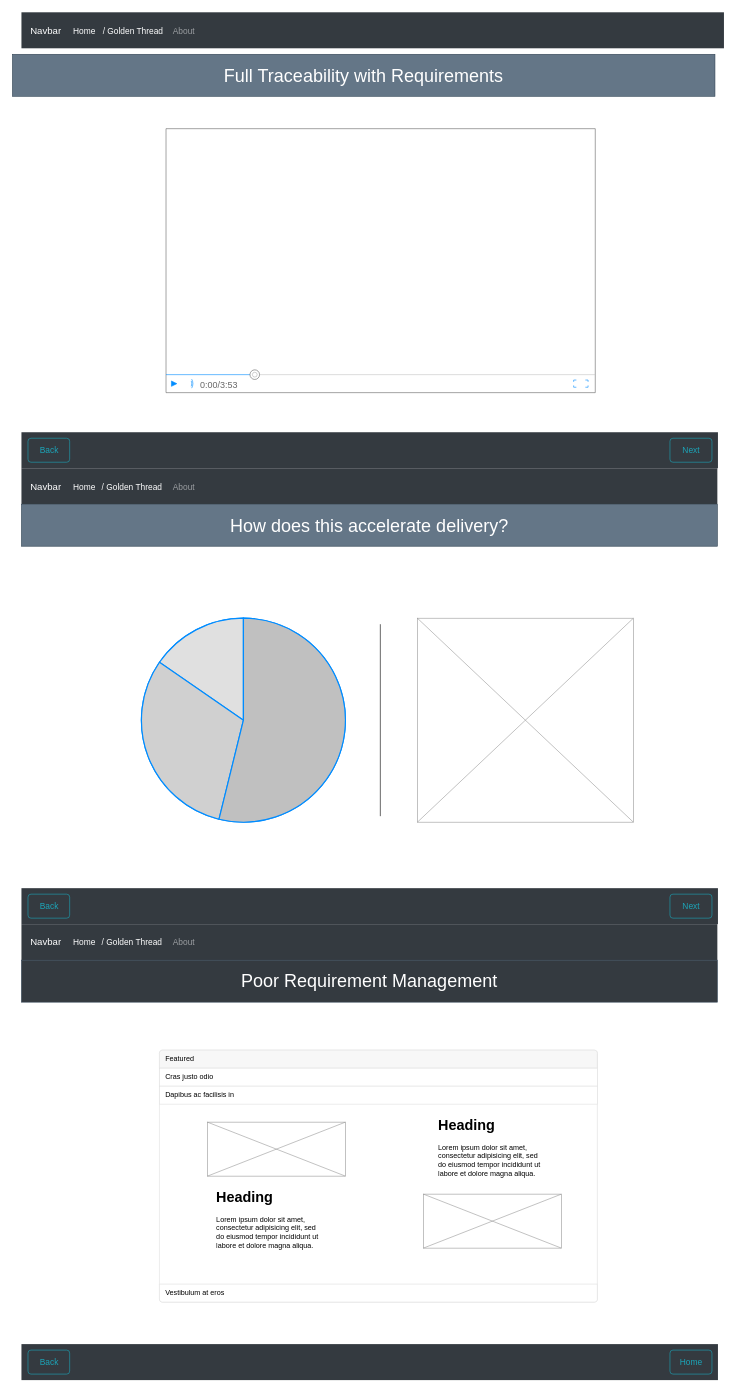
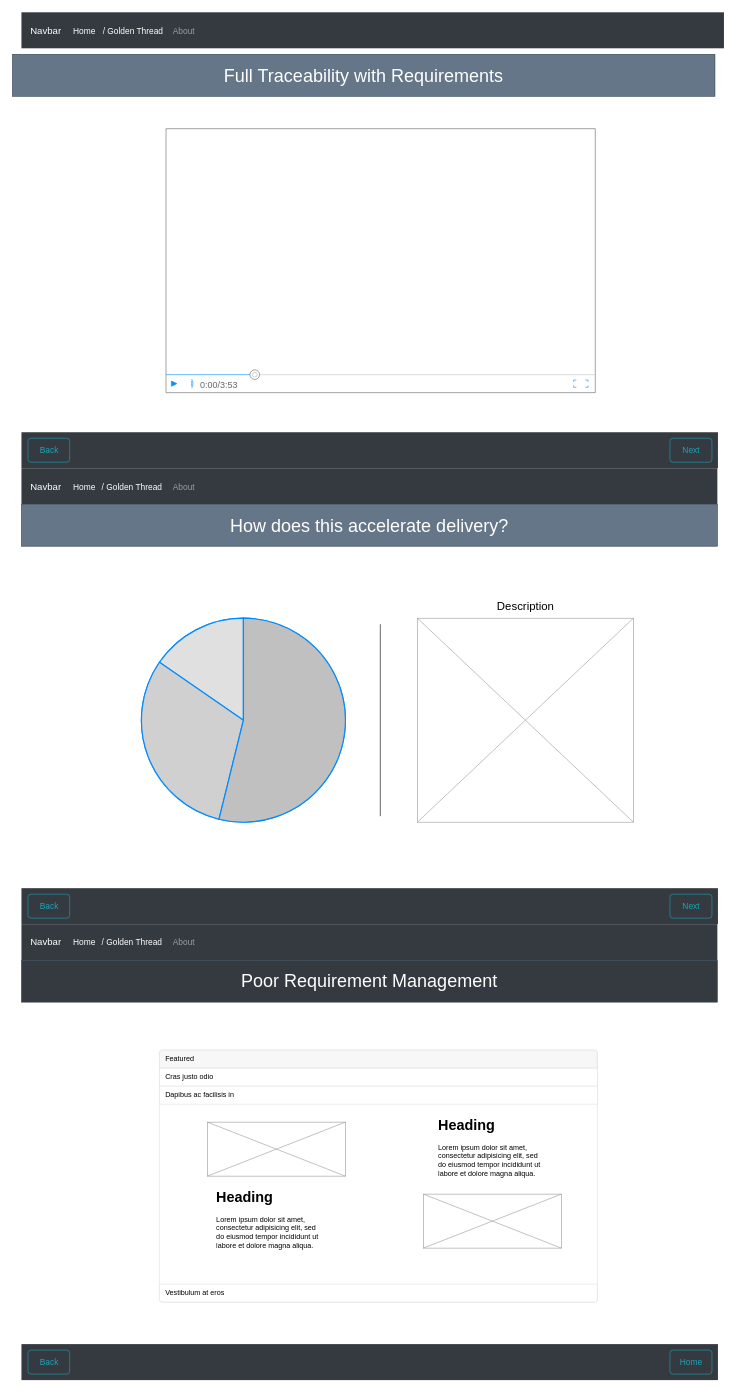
none -> (525, 606)
